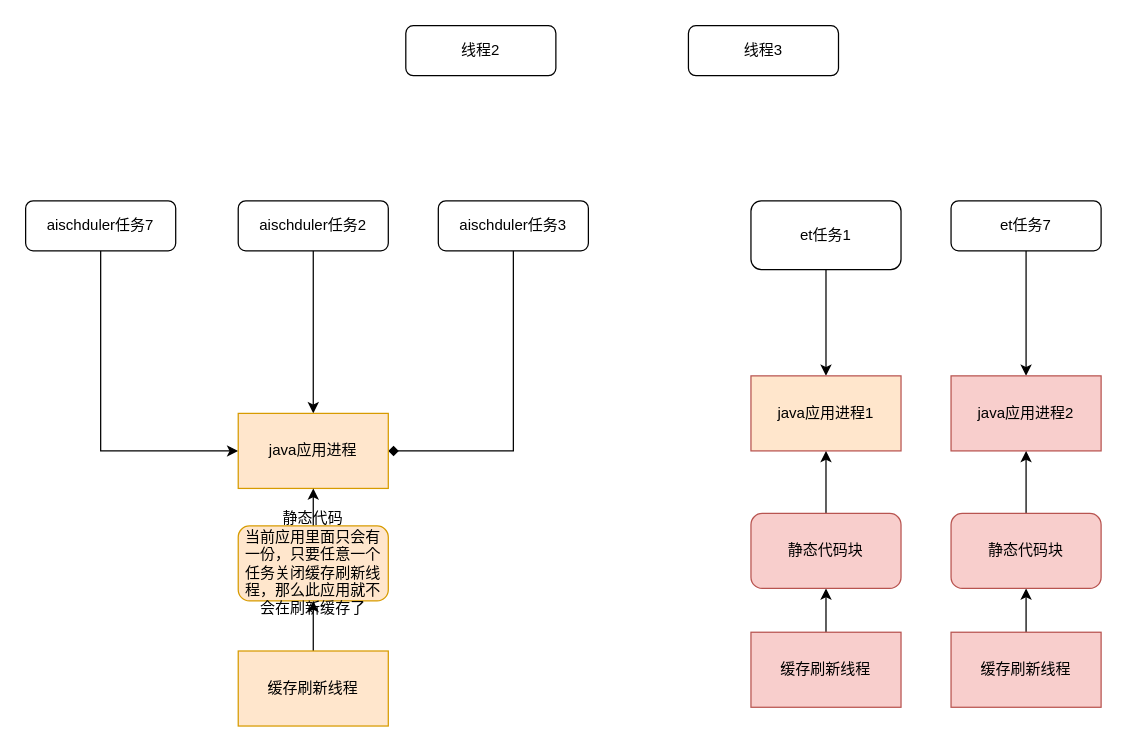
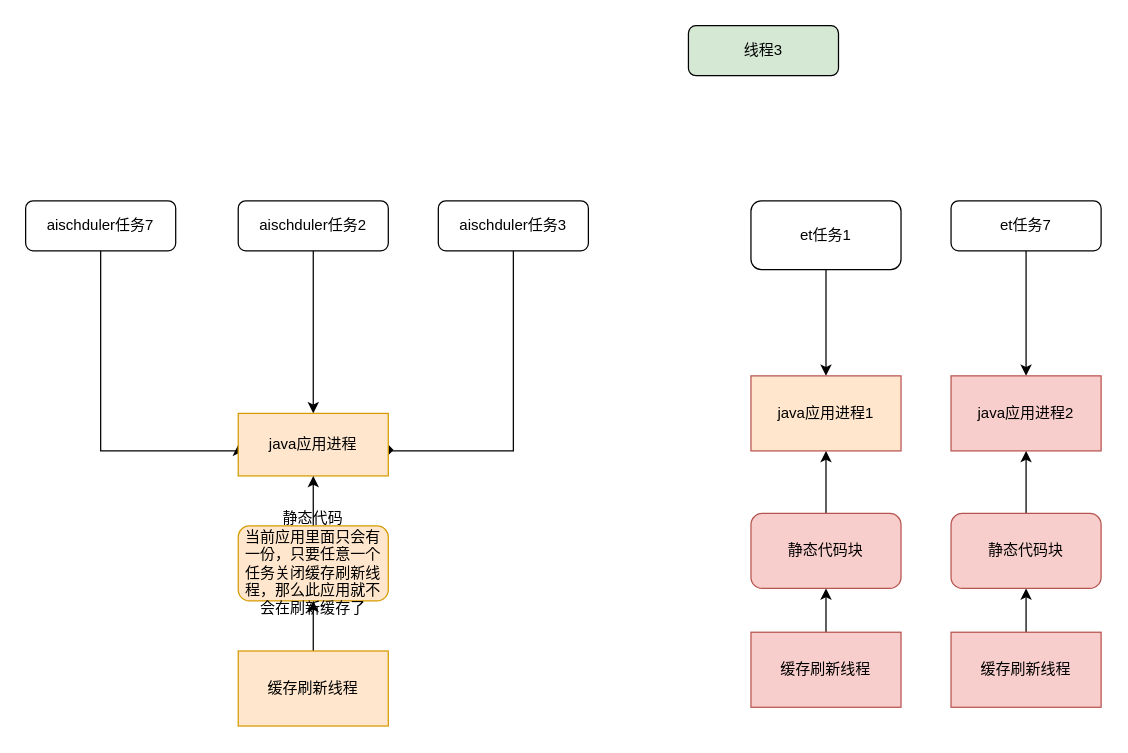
(481, 51) -> none
(763, 51) -> (763, 51)
(313, 451) -> (313, 444)
